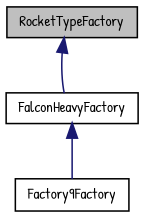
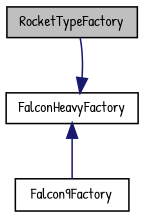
(62, 73) -> (82, 58)
(72, 195) -> (72, 195)
